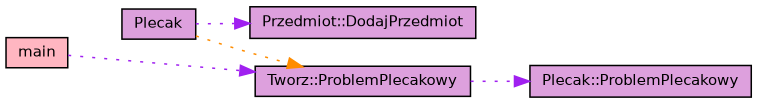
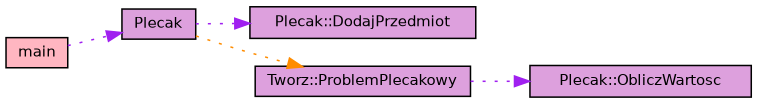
(363, 23) -> (363, 23)
(154, 63) -> (87, 41)
(641, 81) -> (641, 81)
